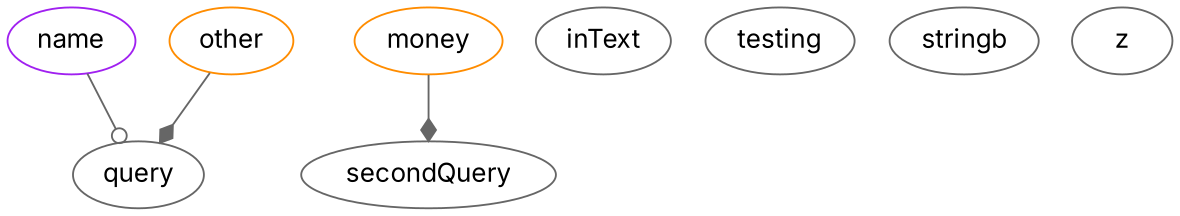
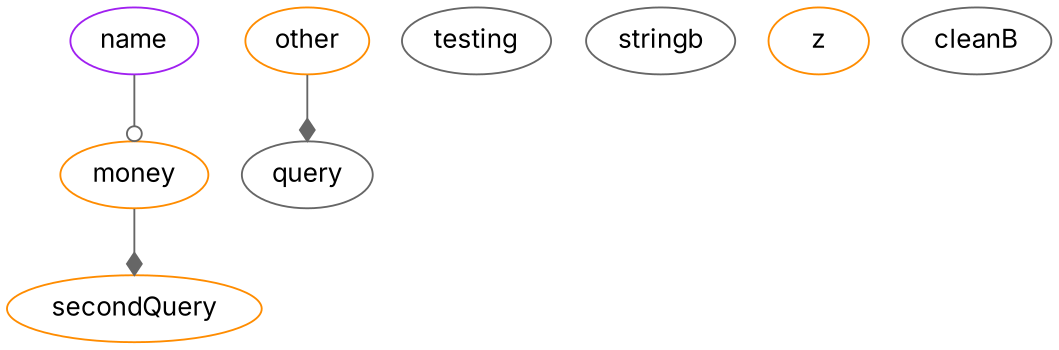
(603, 41) -> none
none -> (977, 41)
(1122, 41) -> (819, 41)
(102, 101) -> (134, 101)
(429, 175) -> (134, 309)
